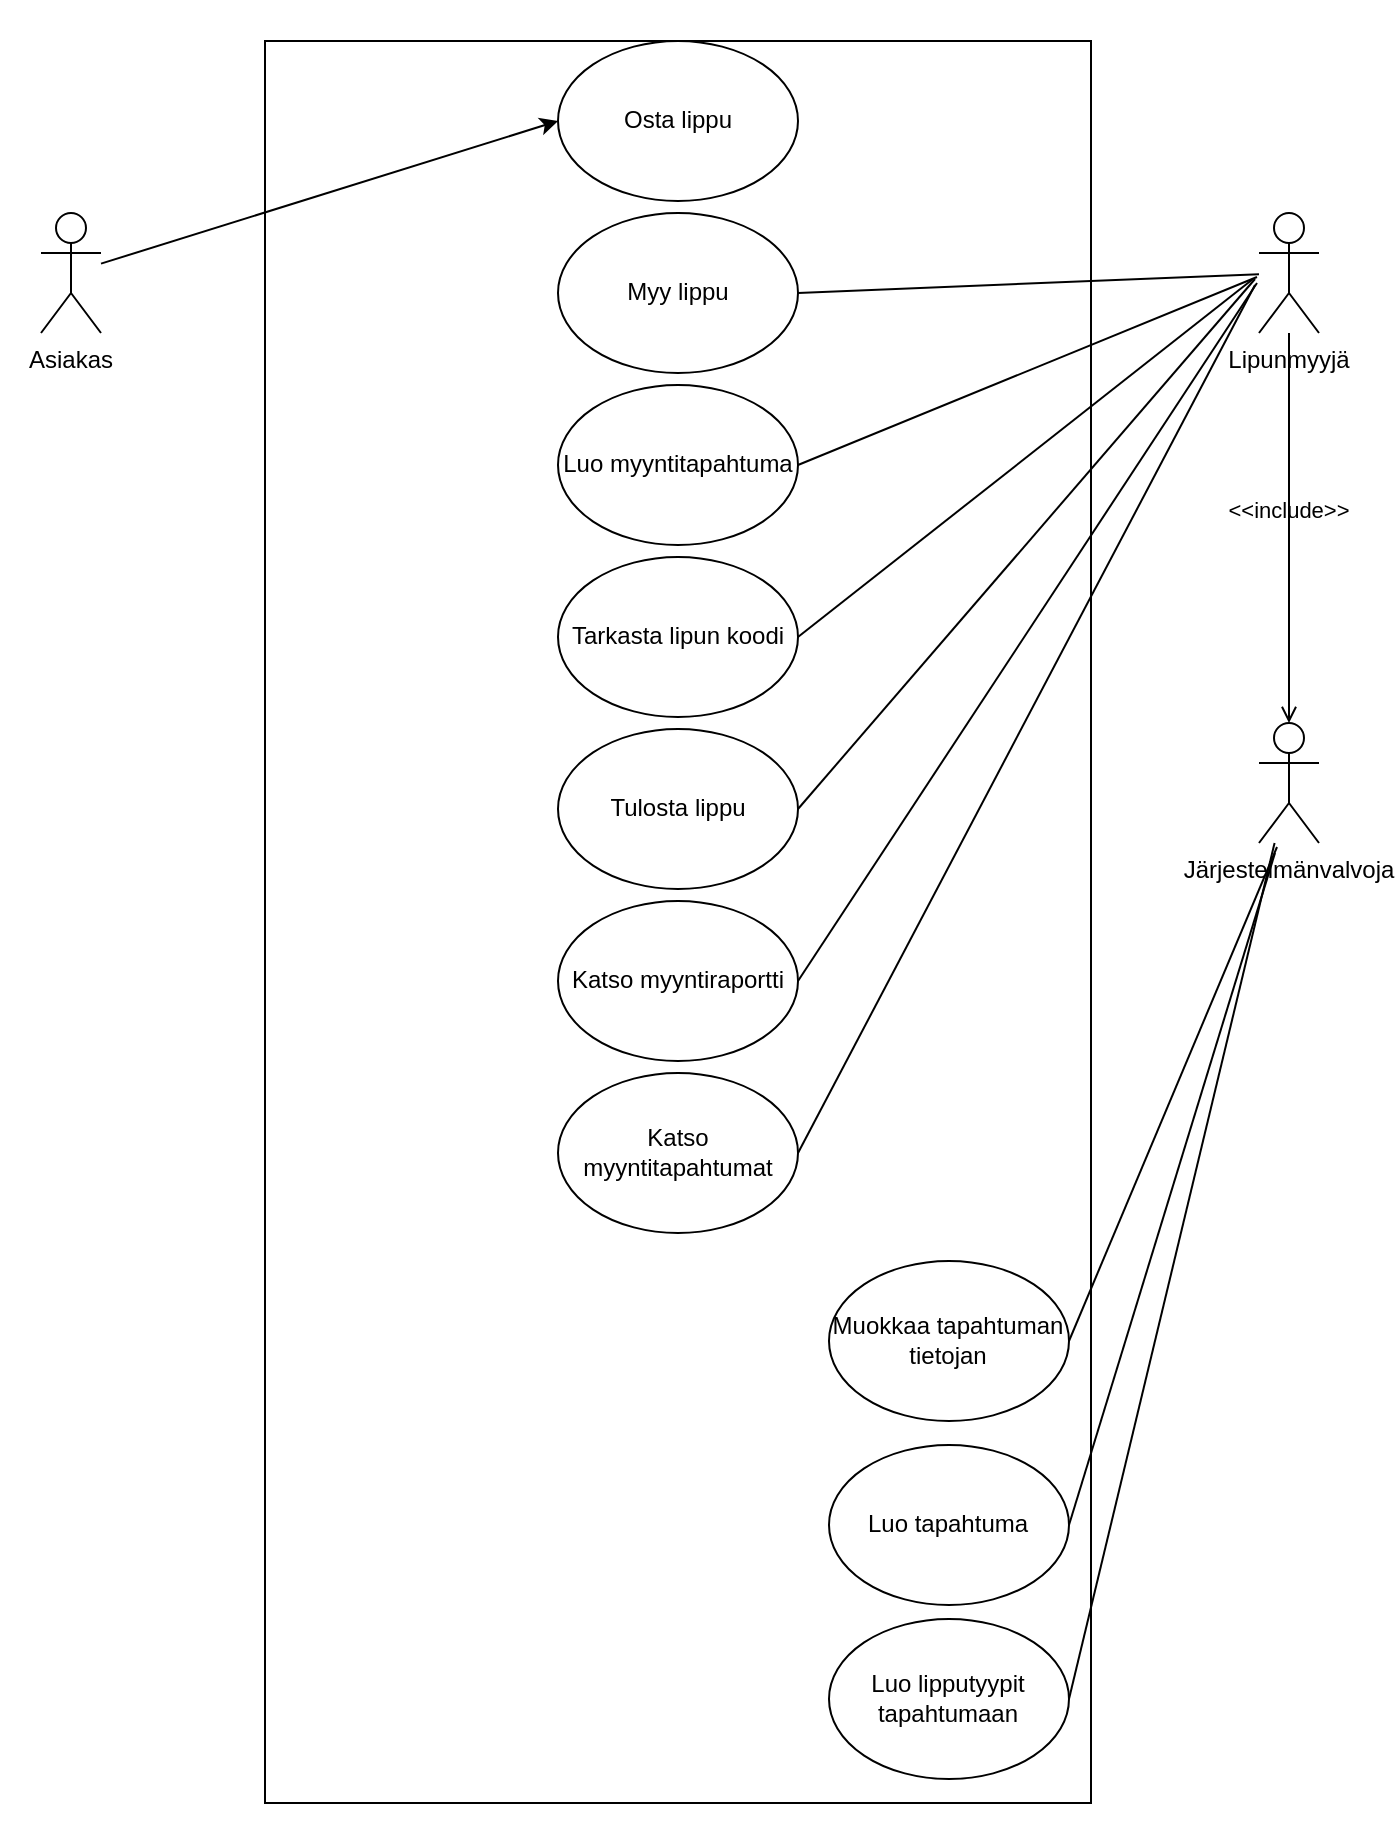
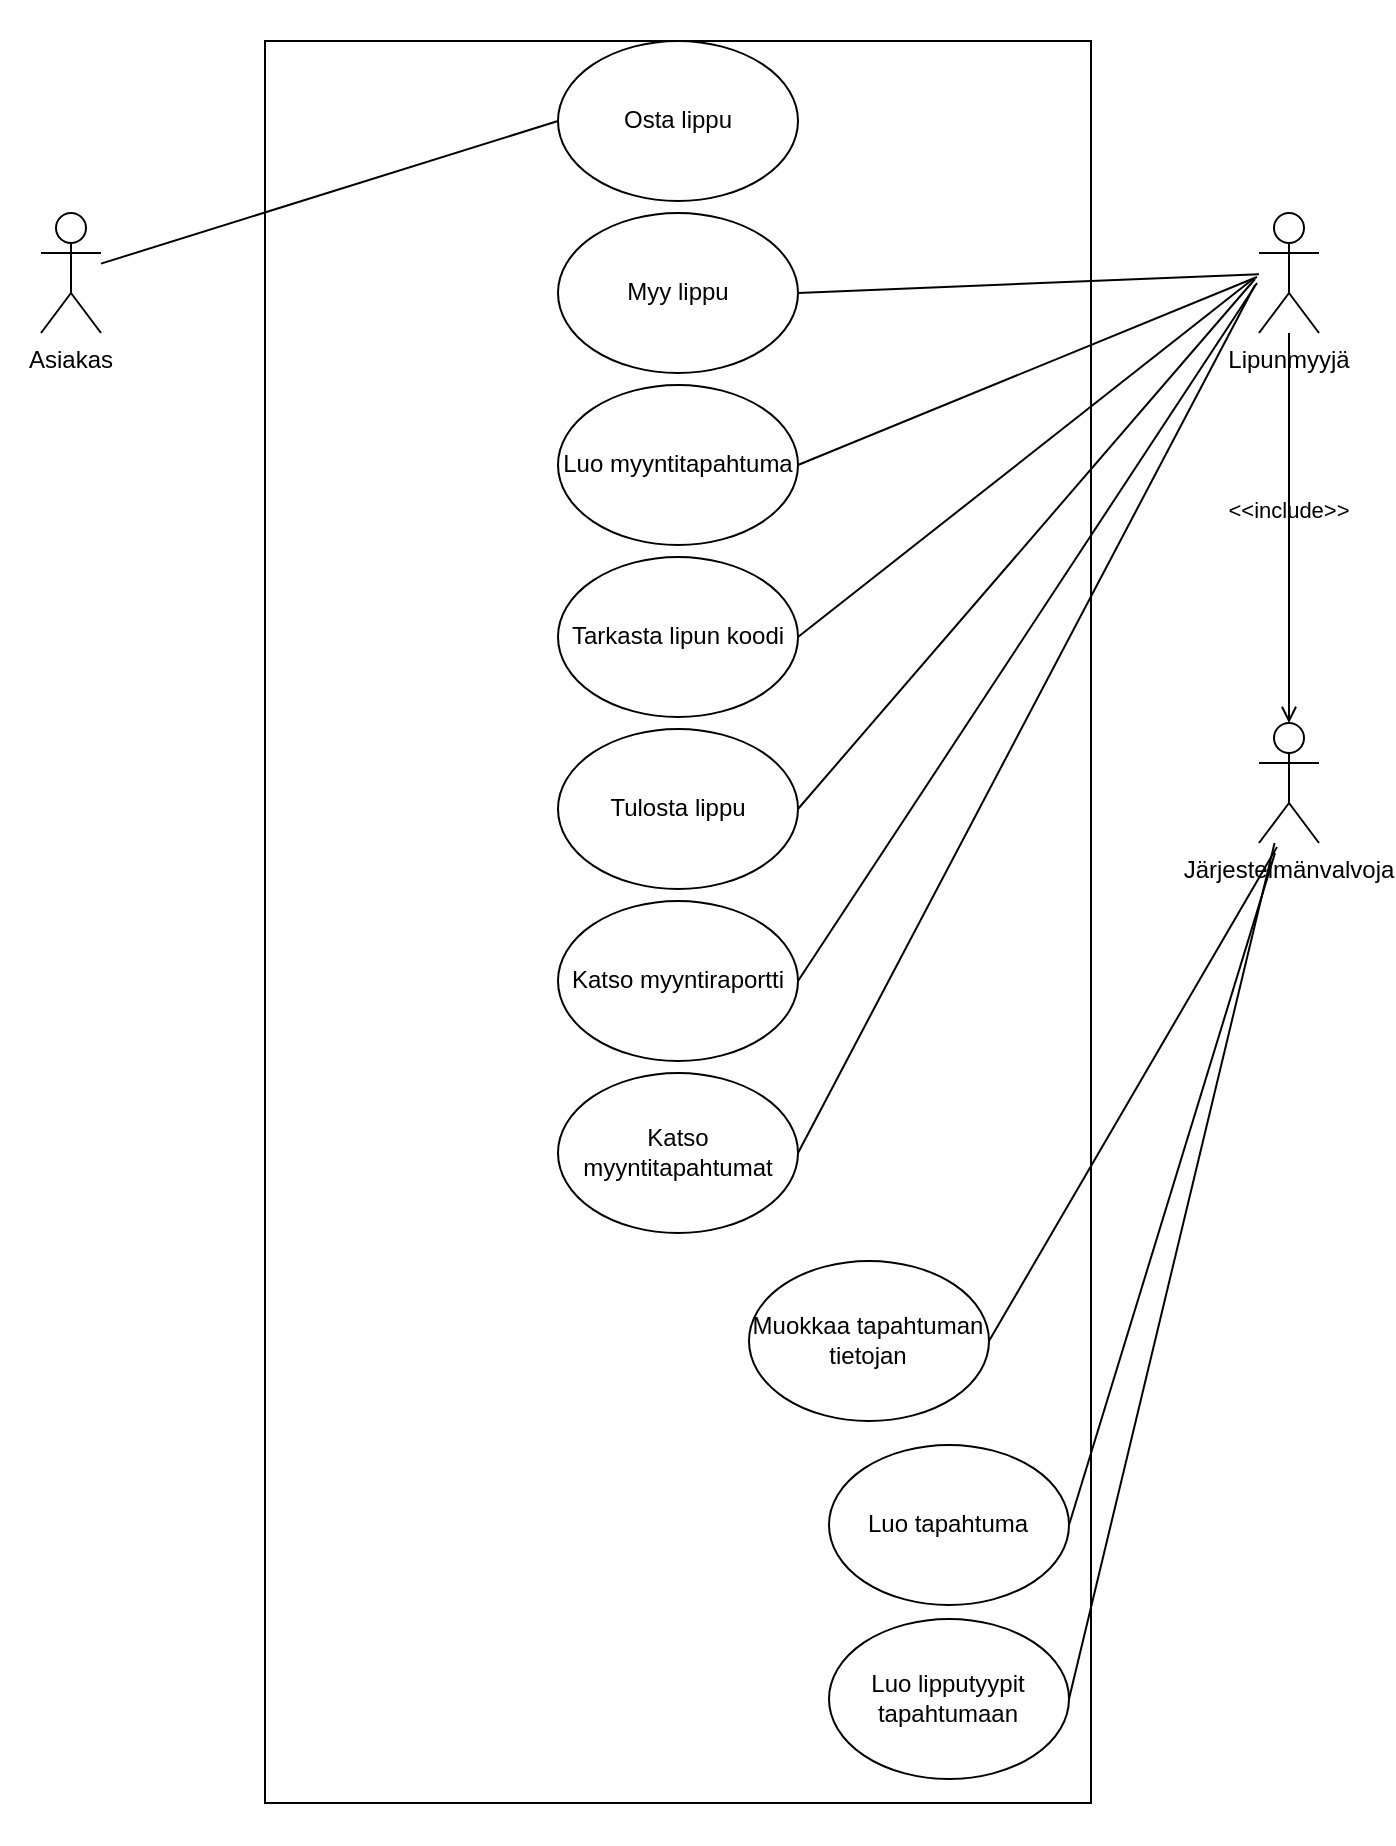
(544, 125) -> (548, 124)
(949, 1341) -> (869, 1341)
